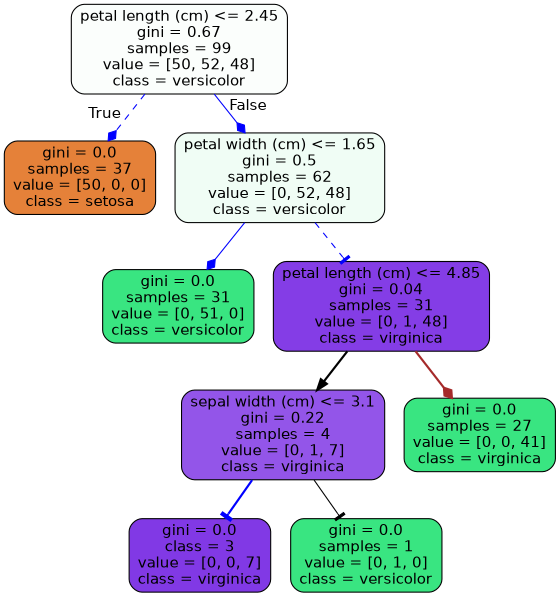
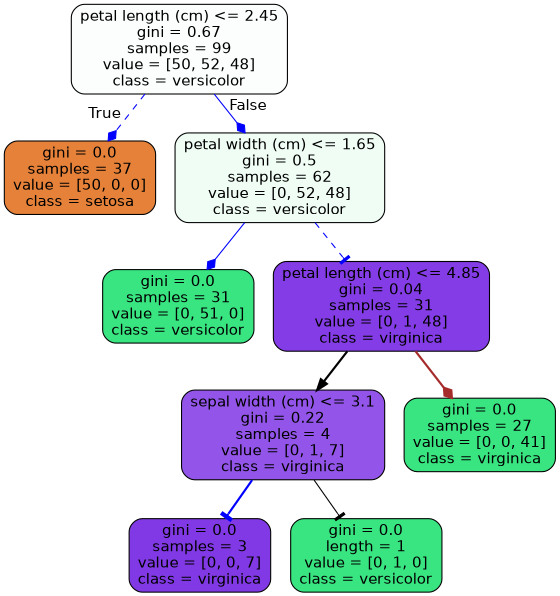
(200, 555) -> (200, 555)
(366, 555) -> (366, 555)
